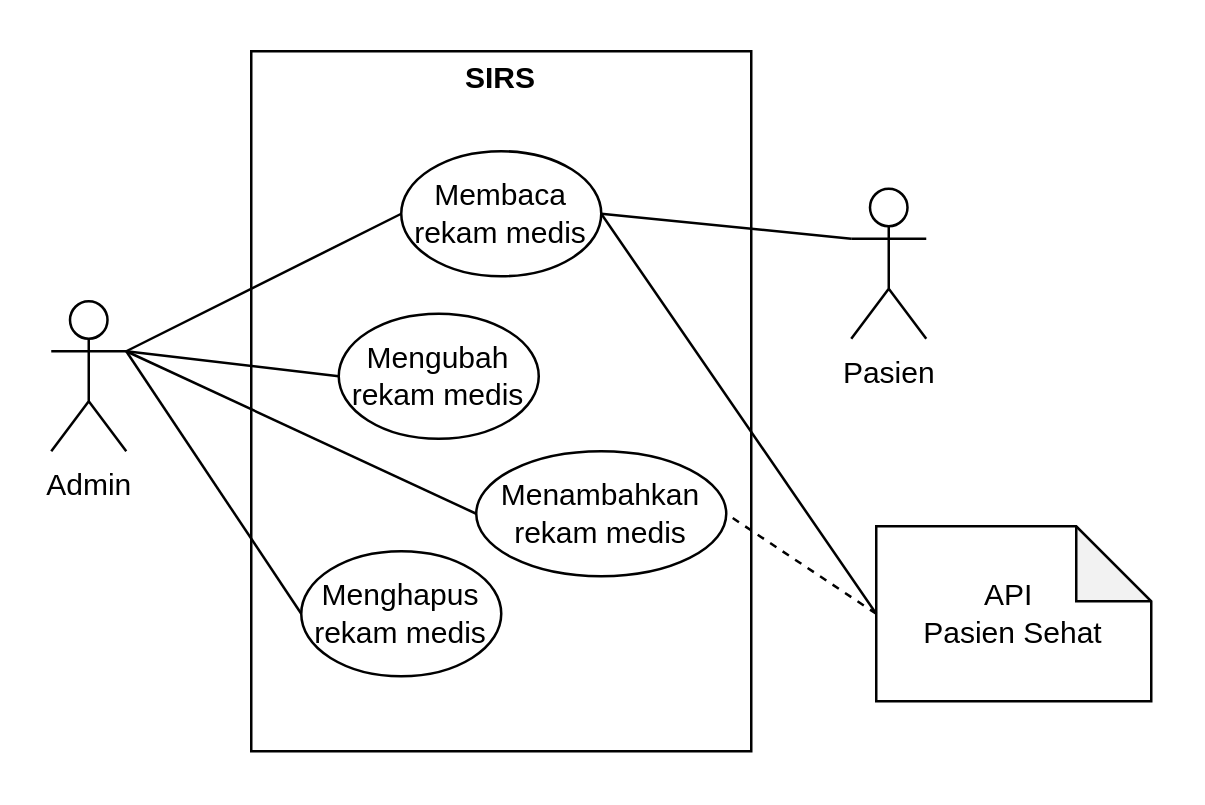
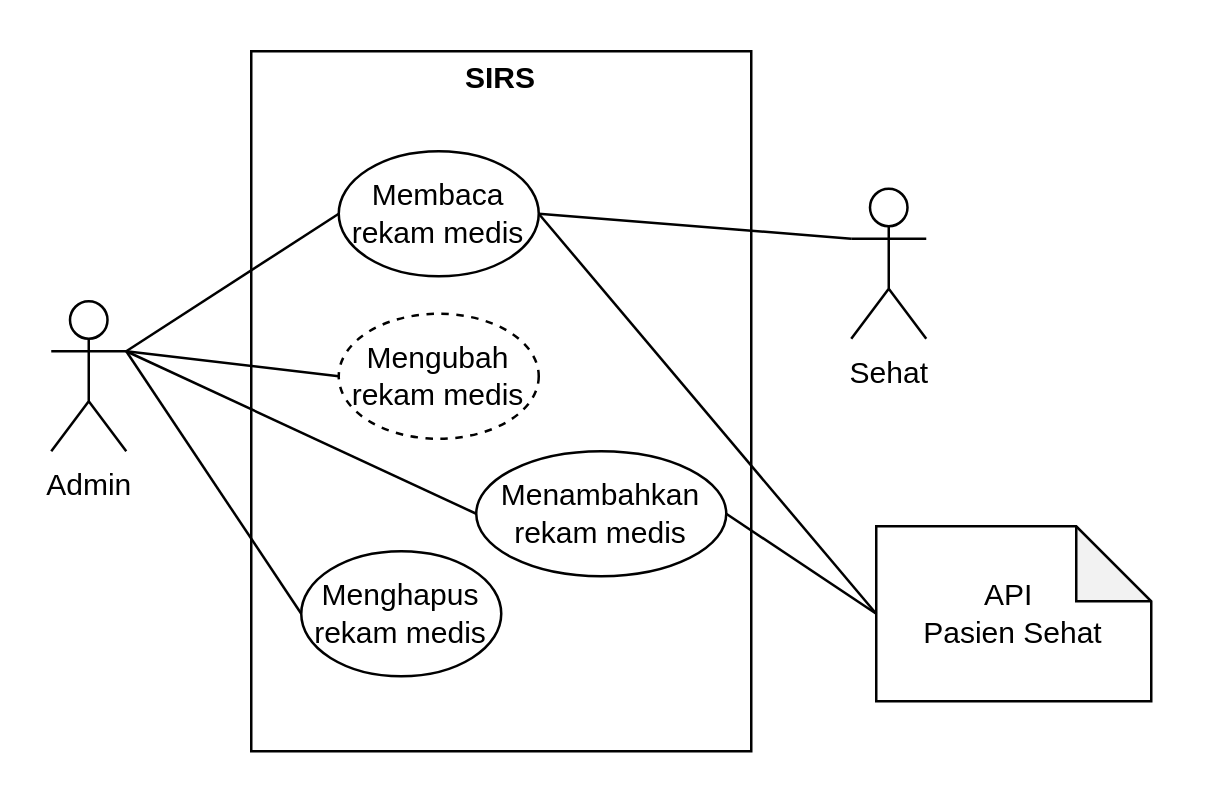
(501, 214) -> (439, 214)
(890, 374) -> (890, 374)
(439, 376) -> (439, 376)
(796, 560) -> (796, 560)
